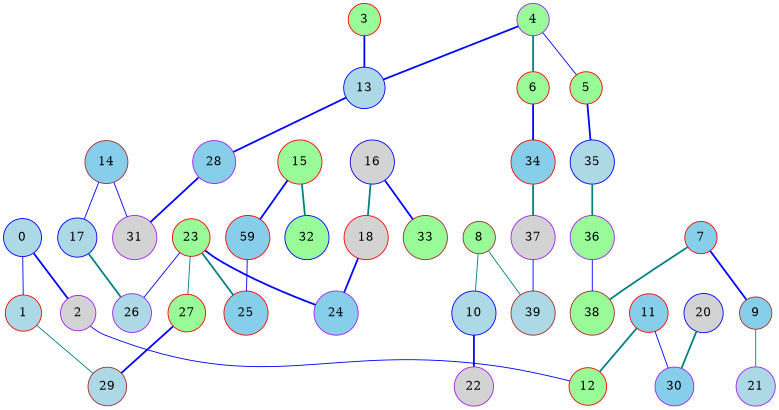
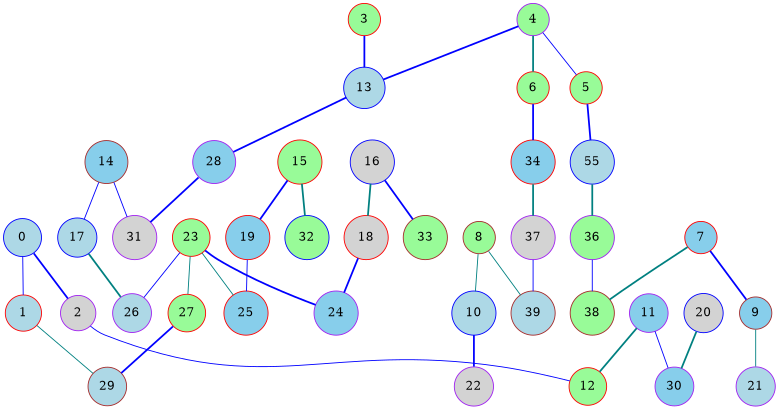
(592, 162) -> (592, 162)
(248, 238) -> (248, 238)
(218, 274) -> (218, 274)
(649, 313) -> (649, 313)
